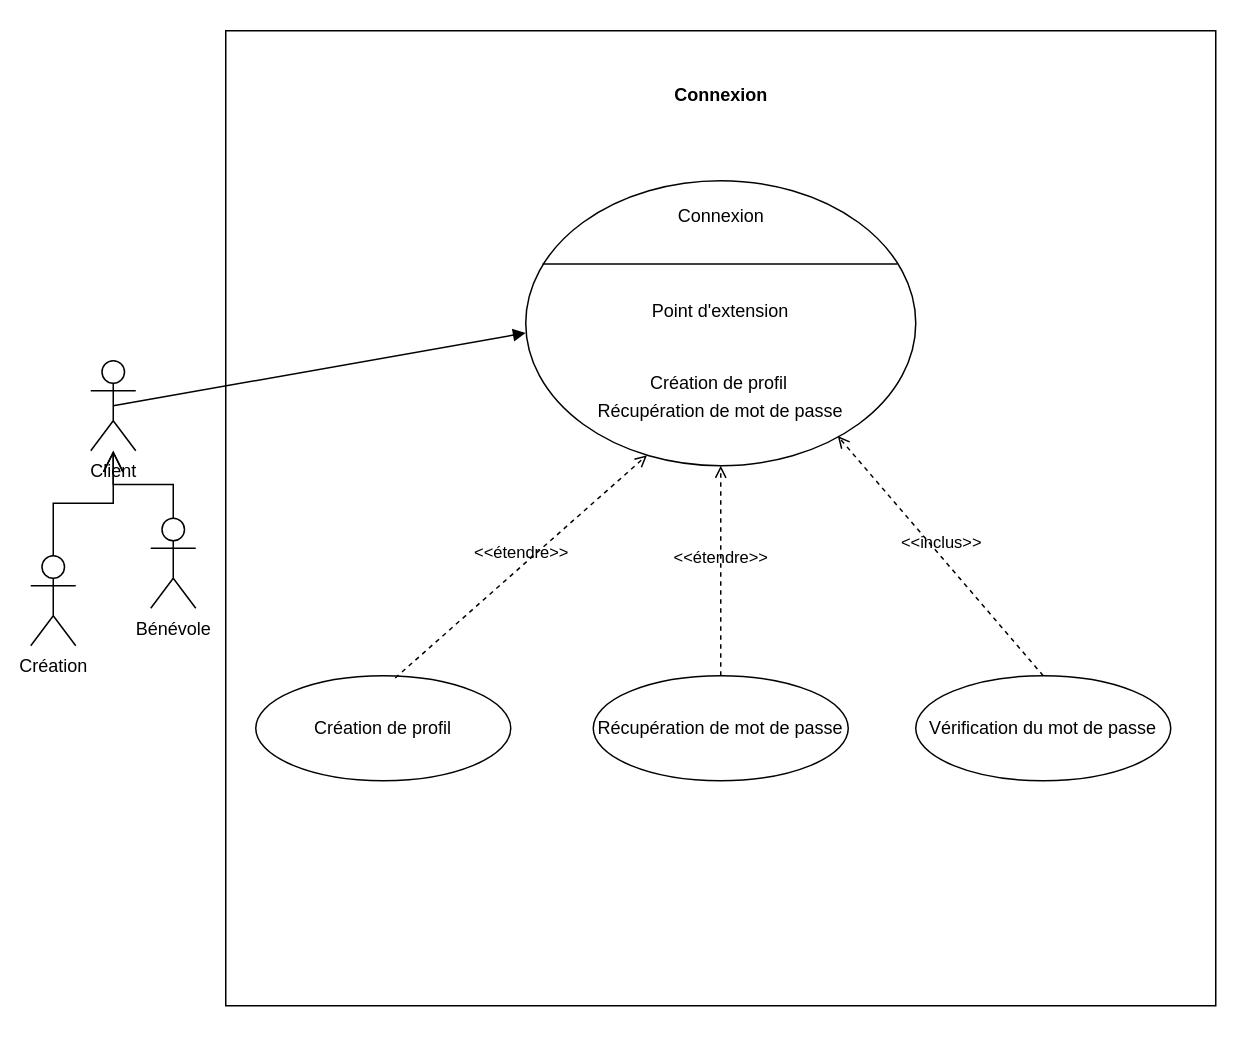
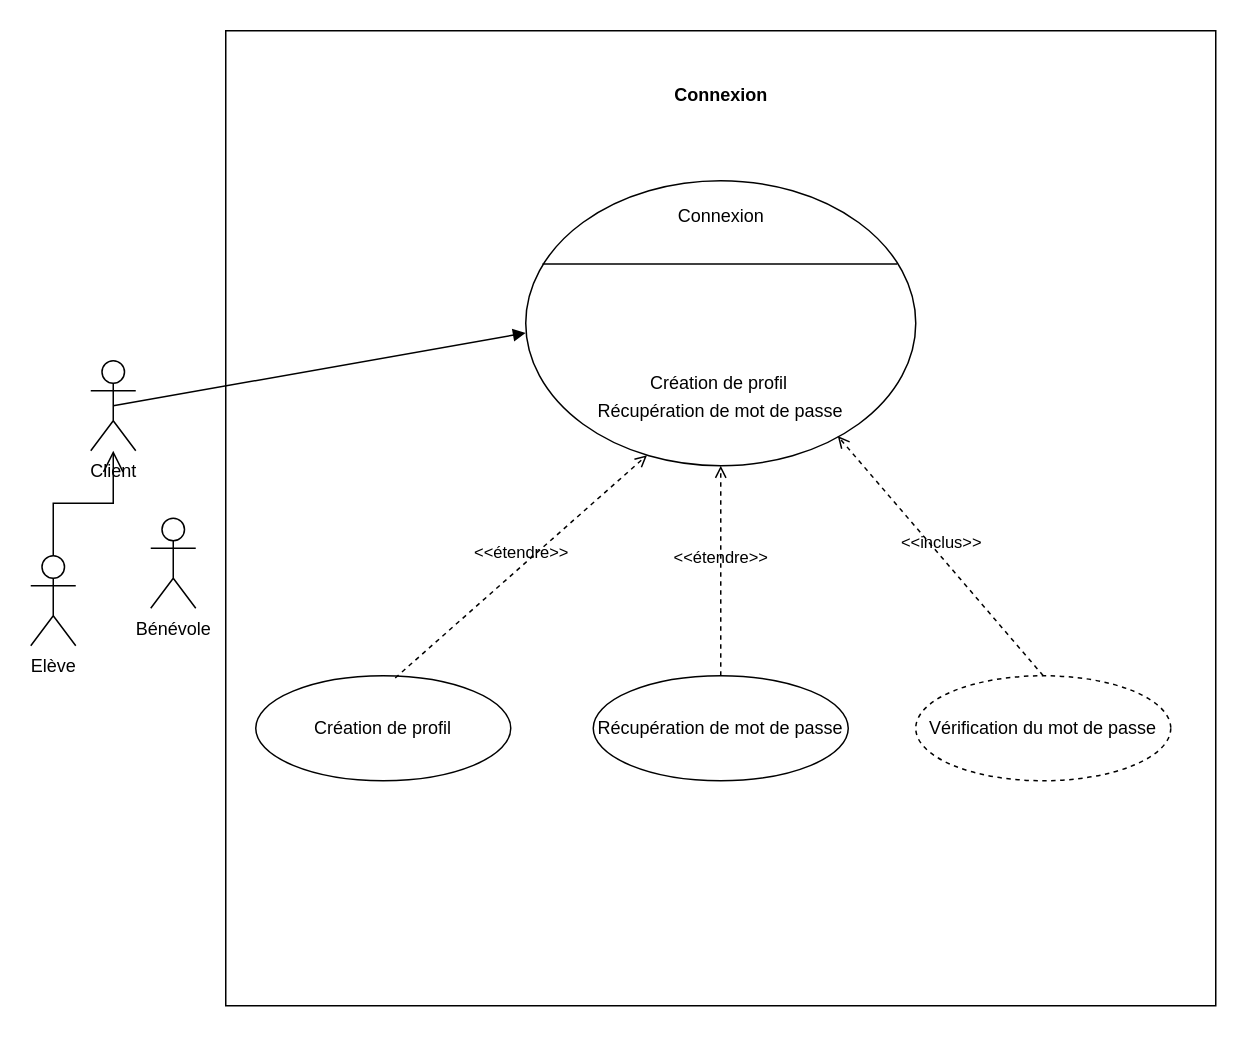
(721, 311) -> none
(161, 485) -> none
(54, 667) -> (54, 667)
(1043, 728) -> (1043, 728)
